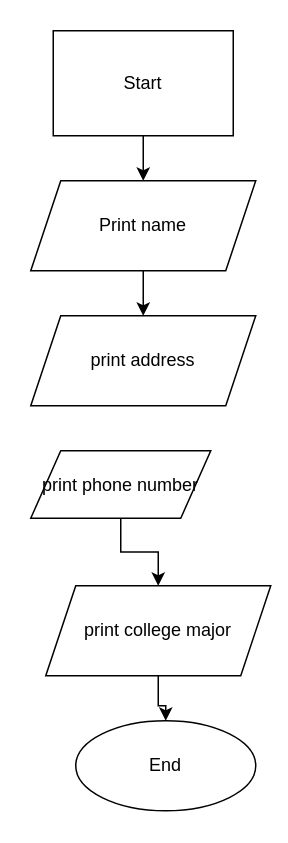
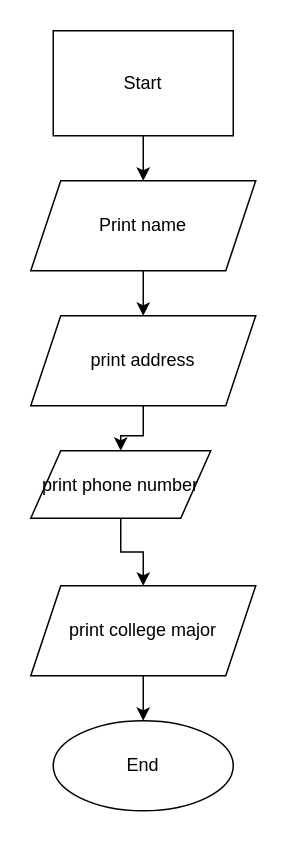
none -> (143, 434)
(158, 631) -> (143, 631)
(166, 766) -> (143, 766)
